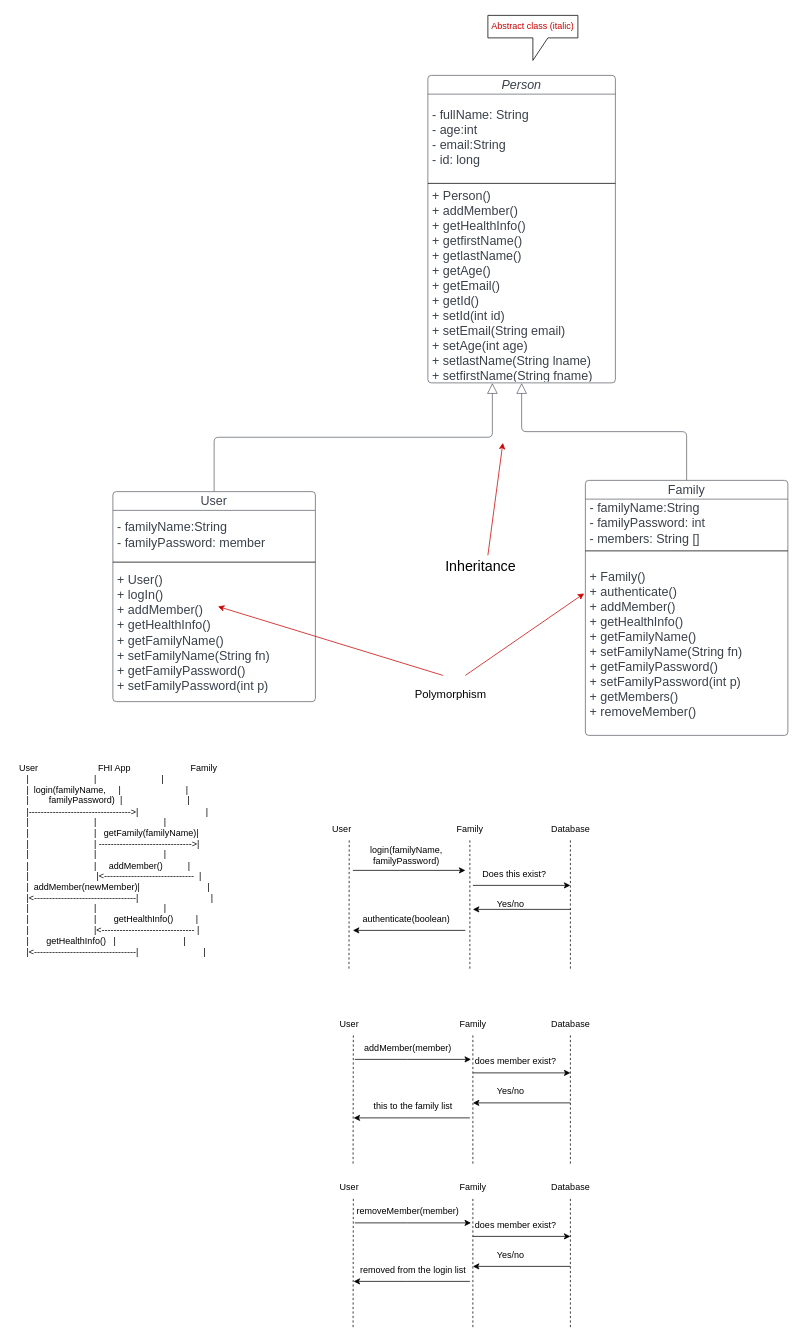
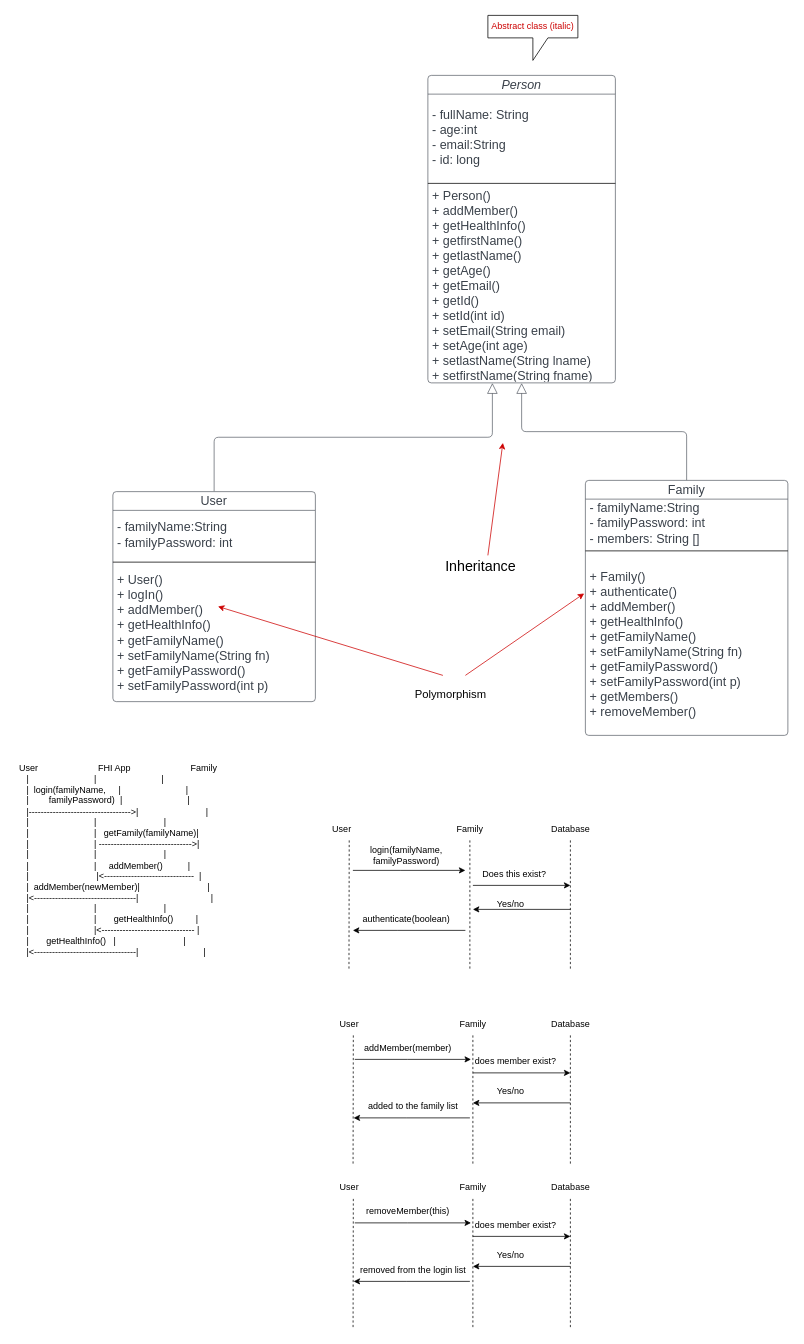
(193, 535) -> (181, 535)
(413, 1107) -> (413, 1107)
(408, 1212) -> (408, 1212)
